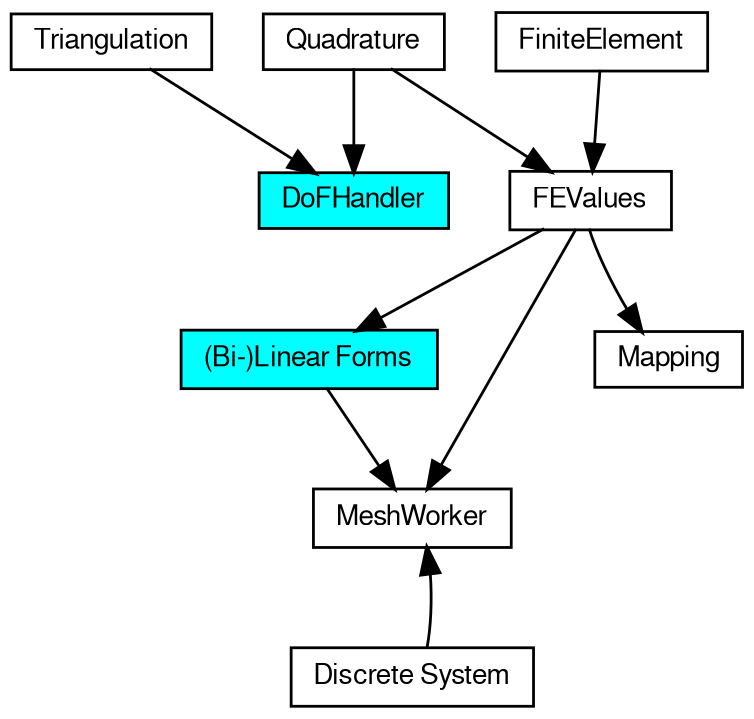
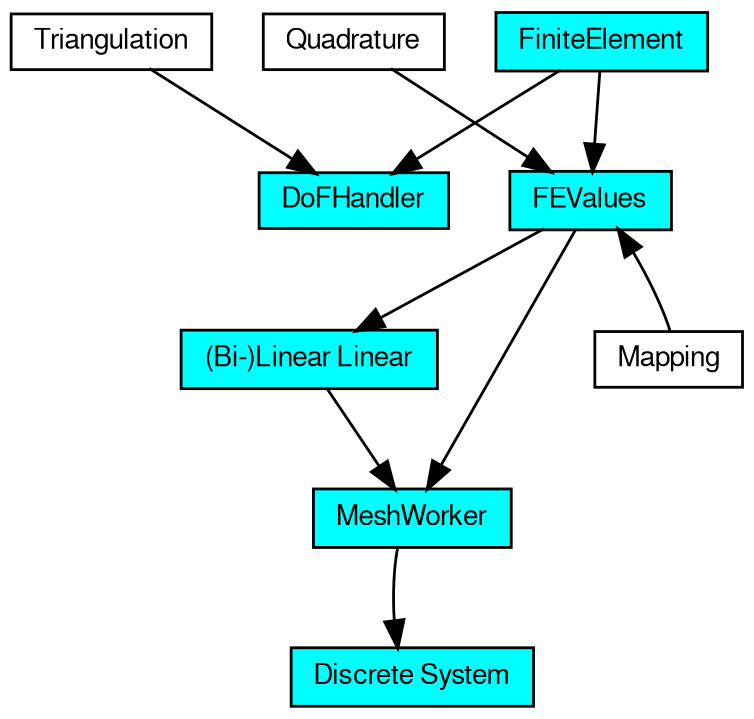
(602, 42) -> (602, 42)
(354, 107) -> (493, 112)
(591, 201) -> (591, 201)
(606, 270) -> (654, 292)
(309, 359) -> (309, 359)
(412, 518) -> (412, 518)
(431, 611) -> (394, 583)
(412, 677) -> (412, 677)
